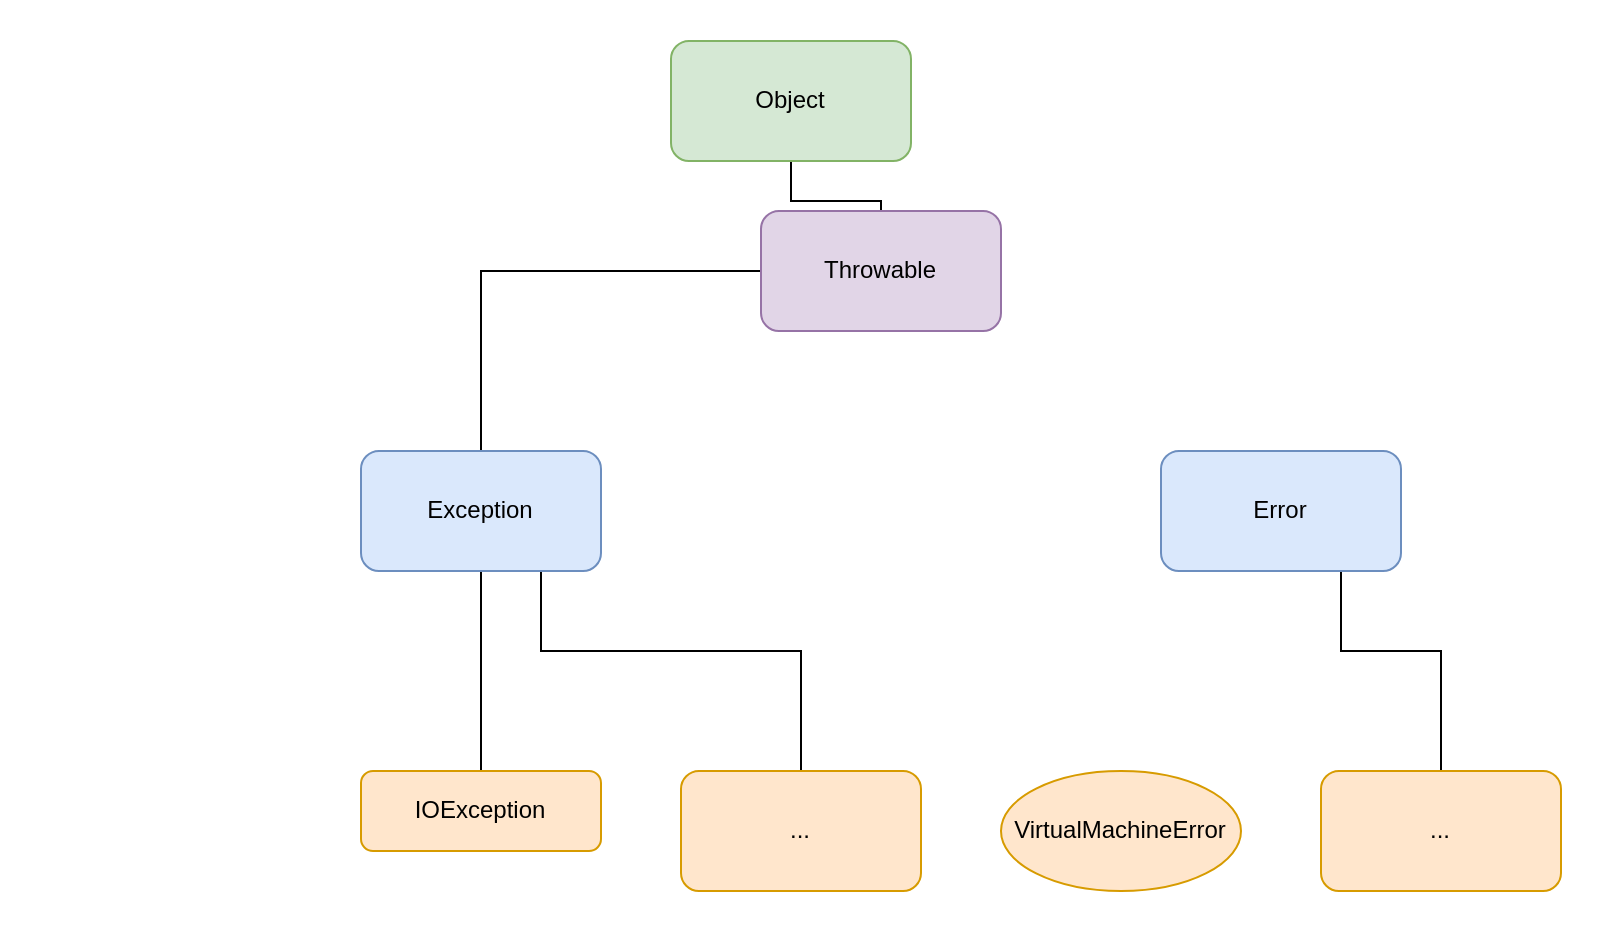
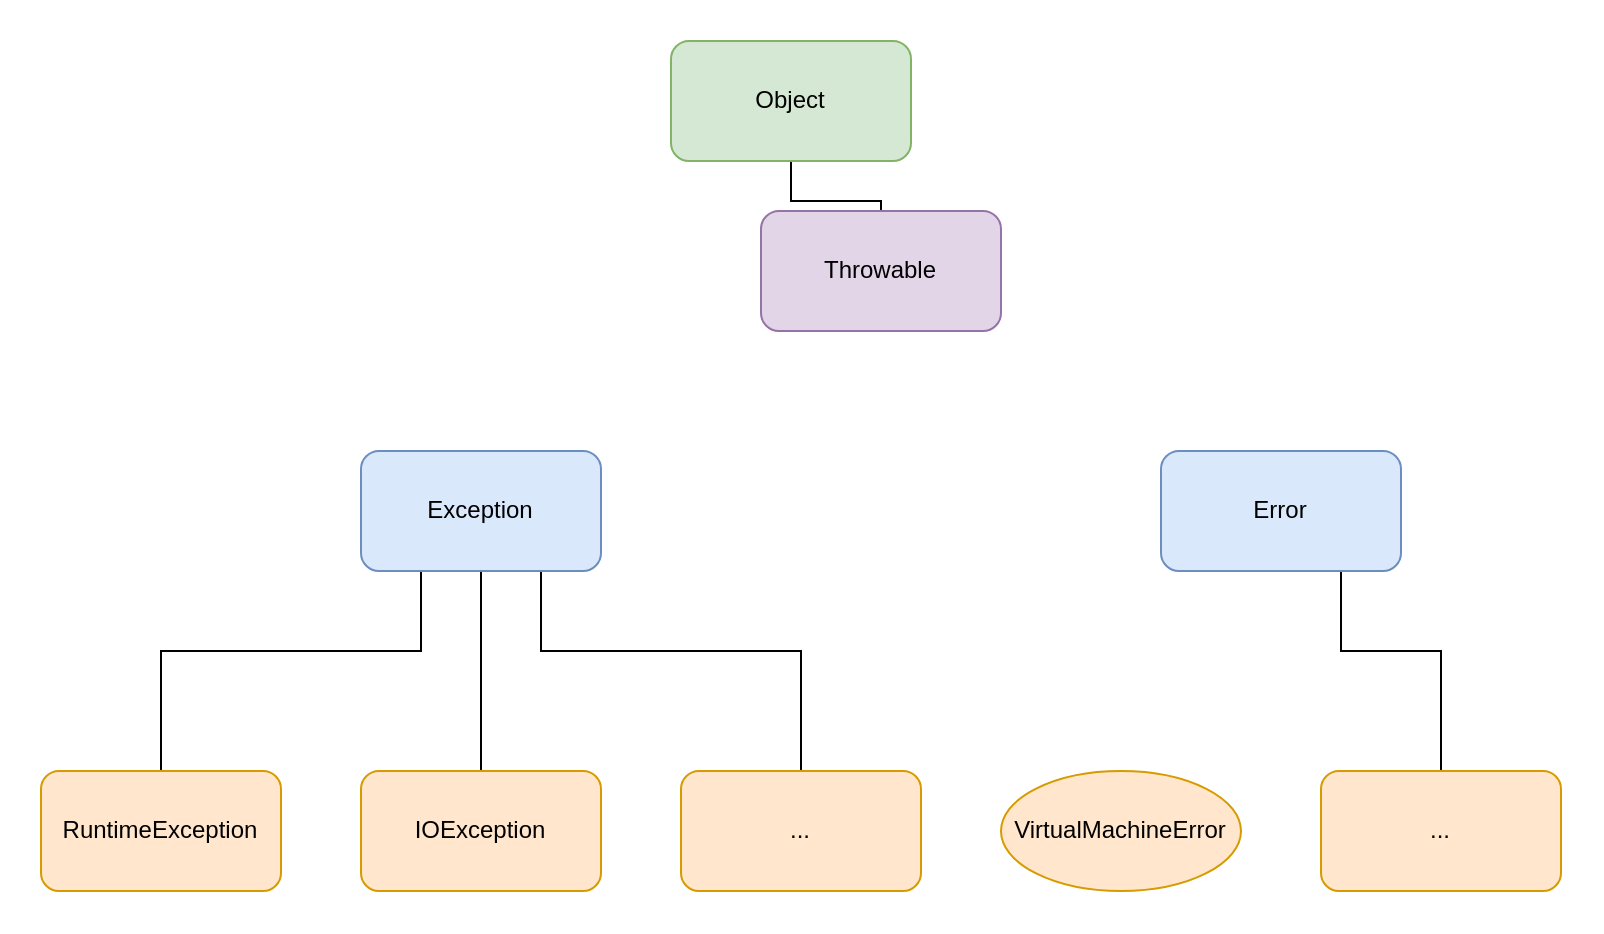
(531, 271) -> none
none -> (271, 651)
(481, 811) -> (481, 831)
none -> (161, 831)
